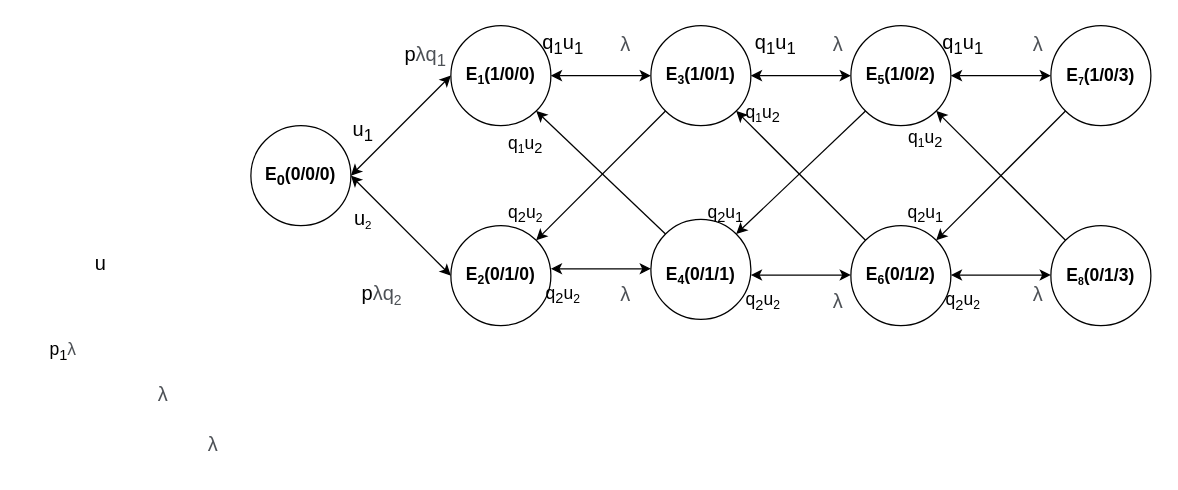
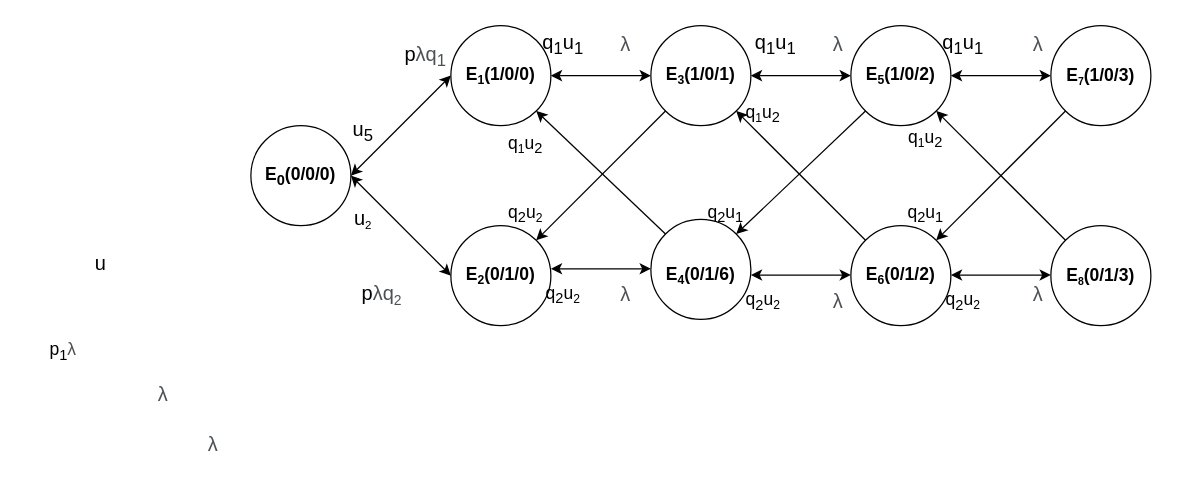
(363, 132) -> (363, 132)
(701, 276) -> (701, 276)
